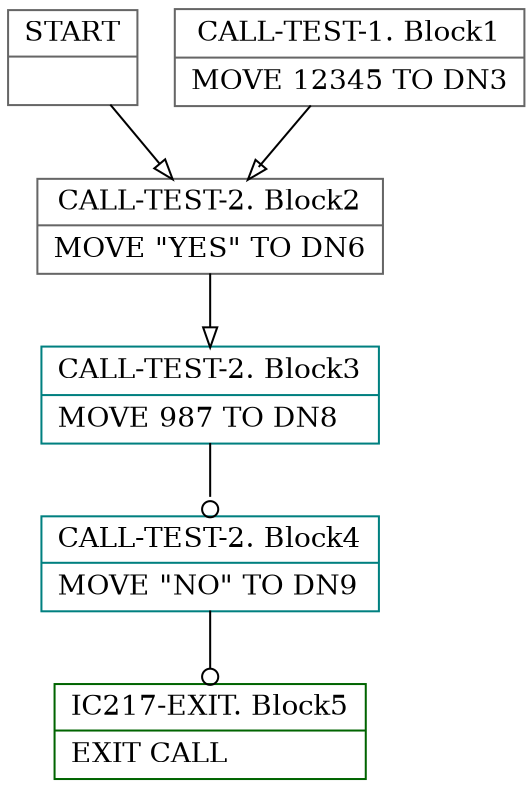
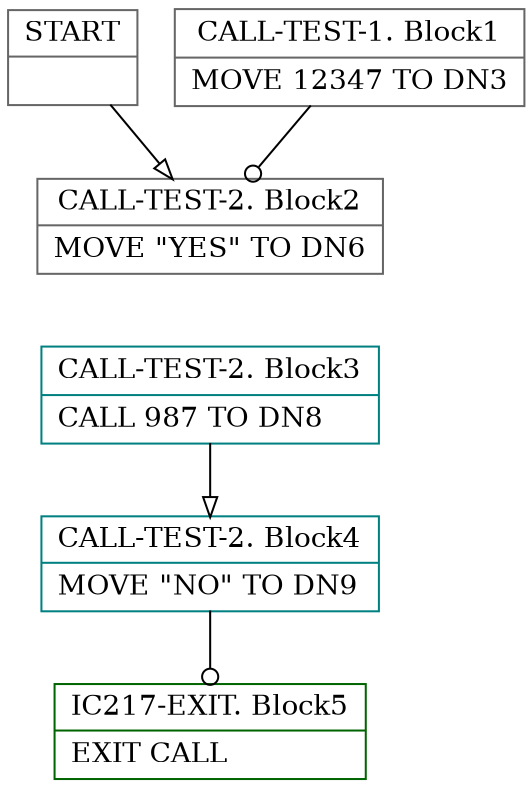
(350, 81) -> (350, 81)
(285, 136) -> (285, 136)
(210, 300) -> none
(198, 418) -> (191, 418)
(210, 470) -> (210, 470)
